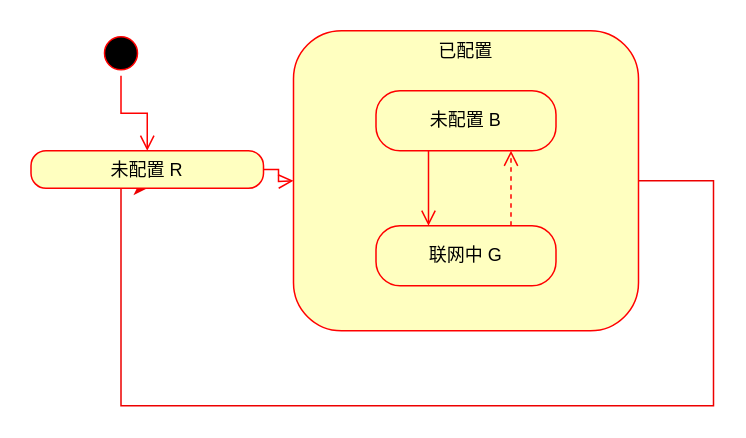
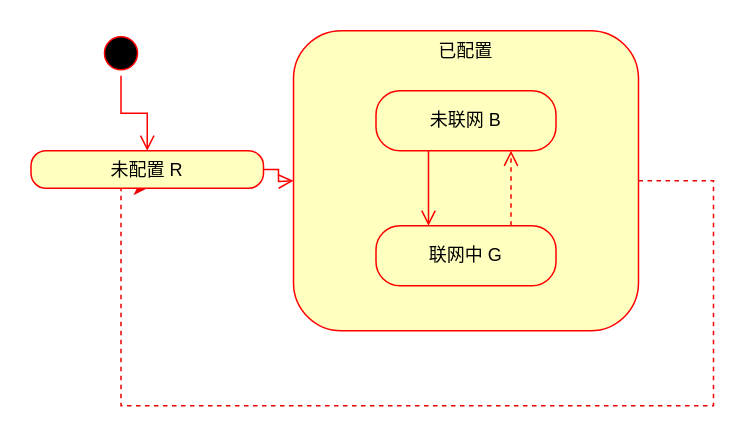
(466, 121) -> (466, 121)
(458, 406) -> (458, 406)
